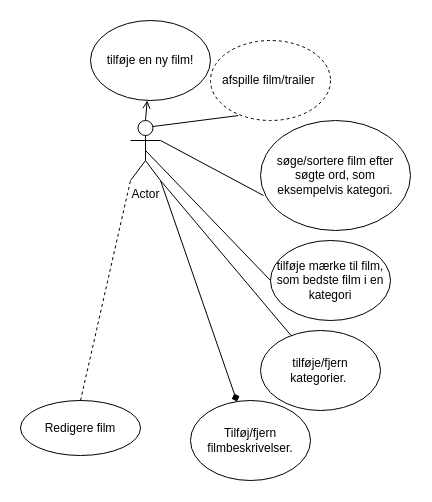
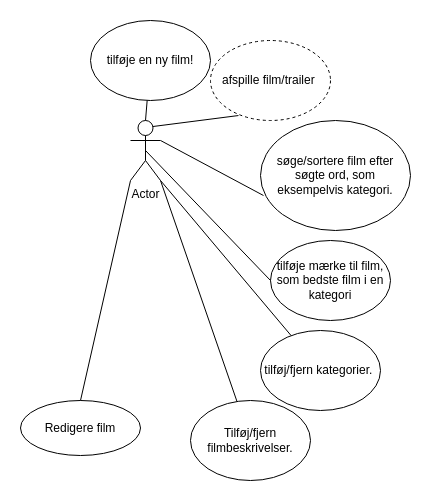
(147, 106) -> (147, 104)
(106, 290) -> (106, 290)
(321, 371) -> (321, 371)
(234, 393) -> (235, 397)
